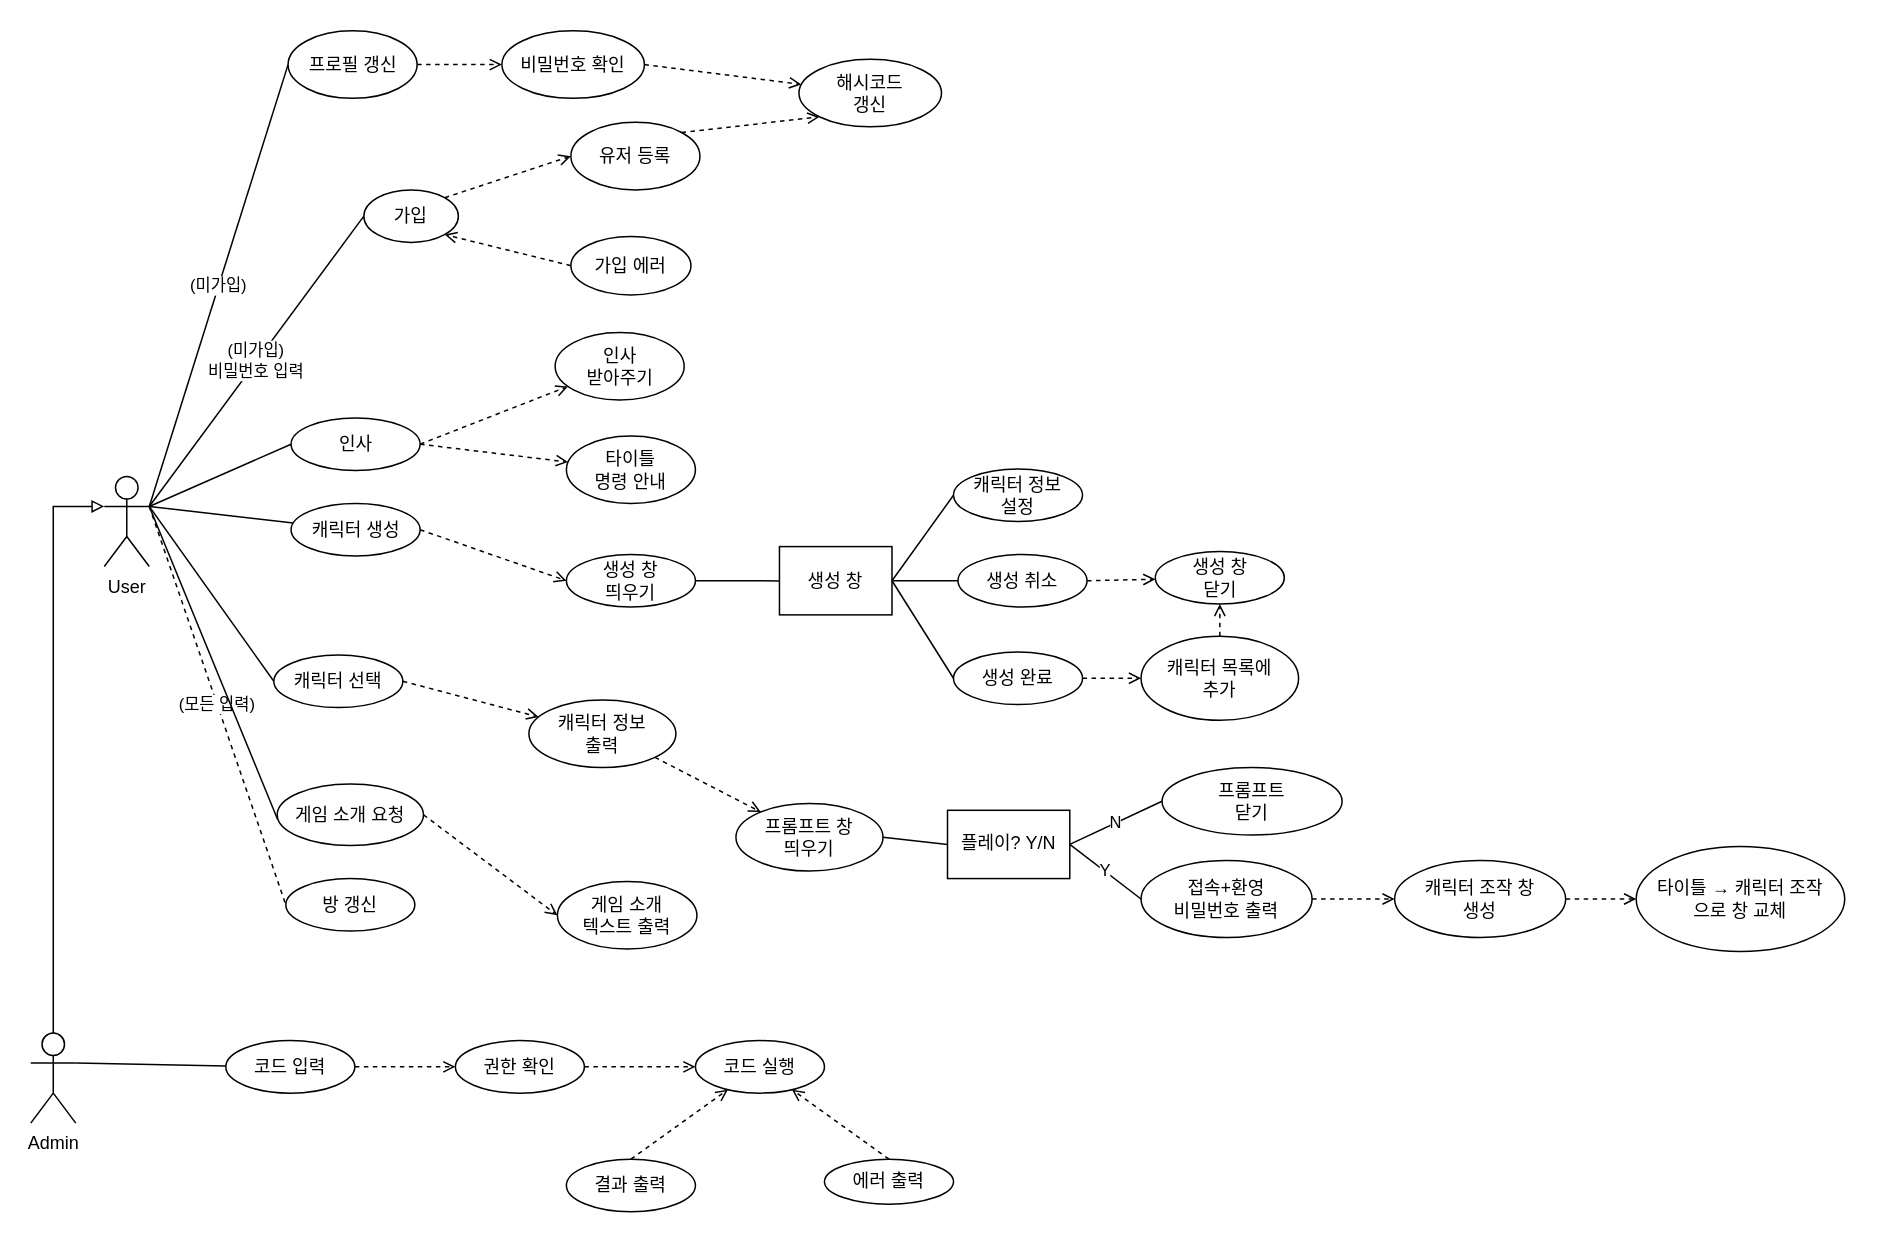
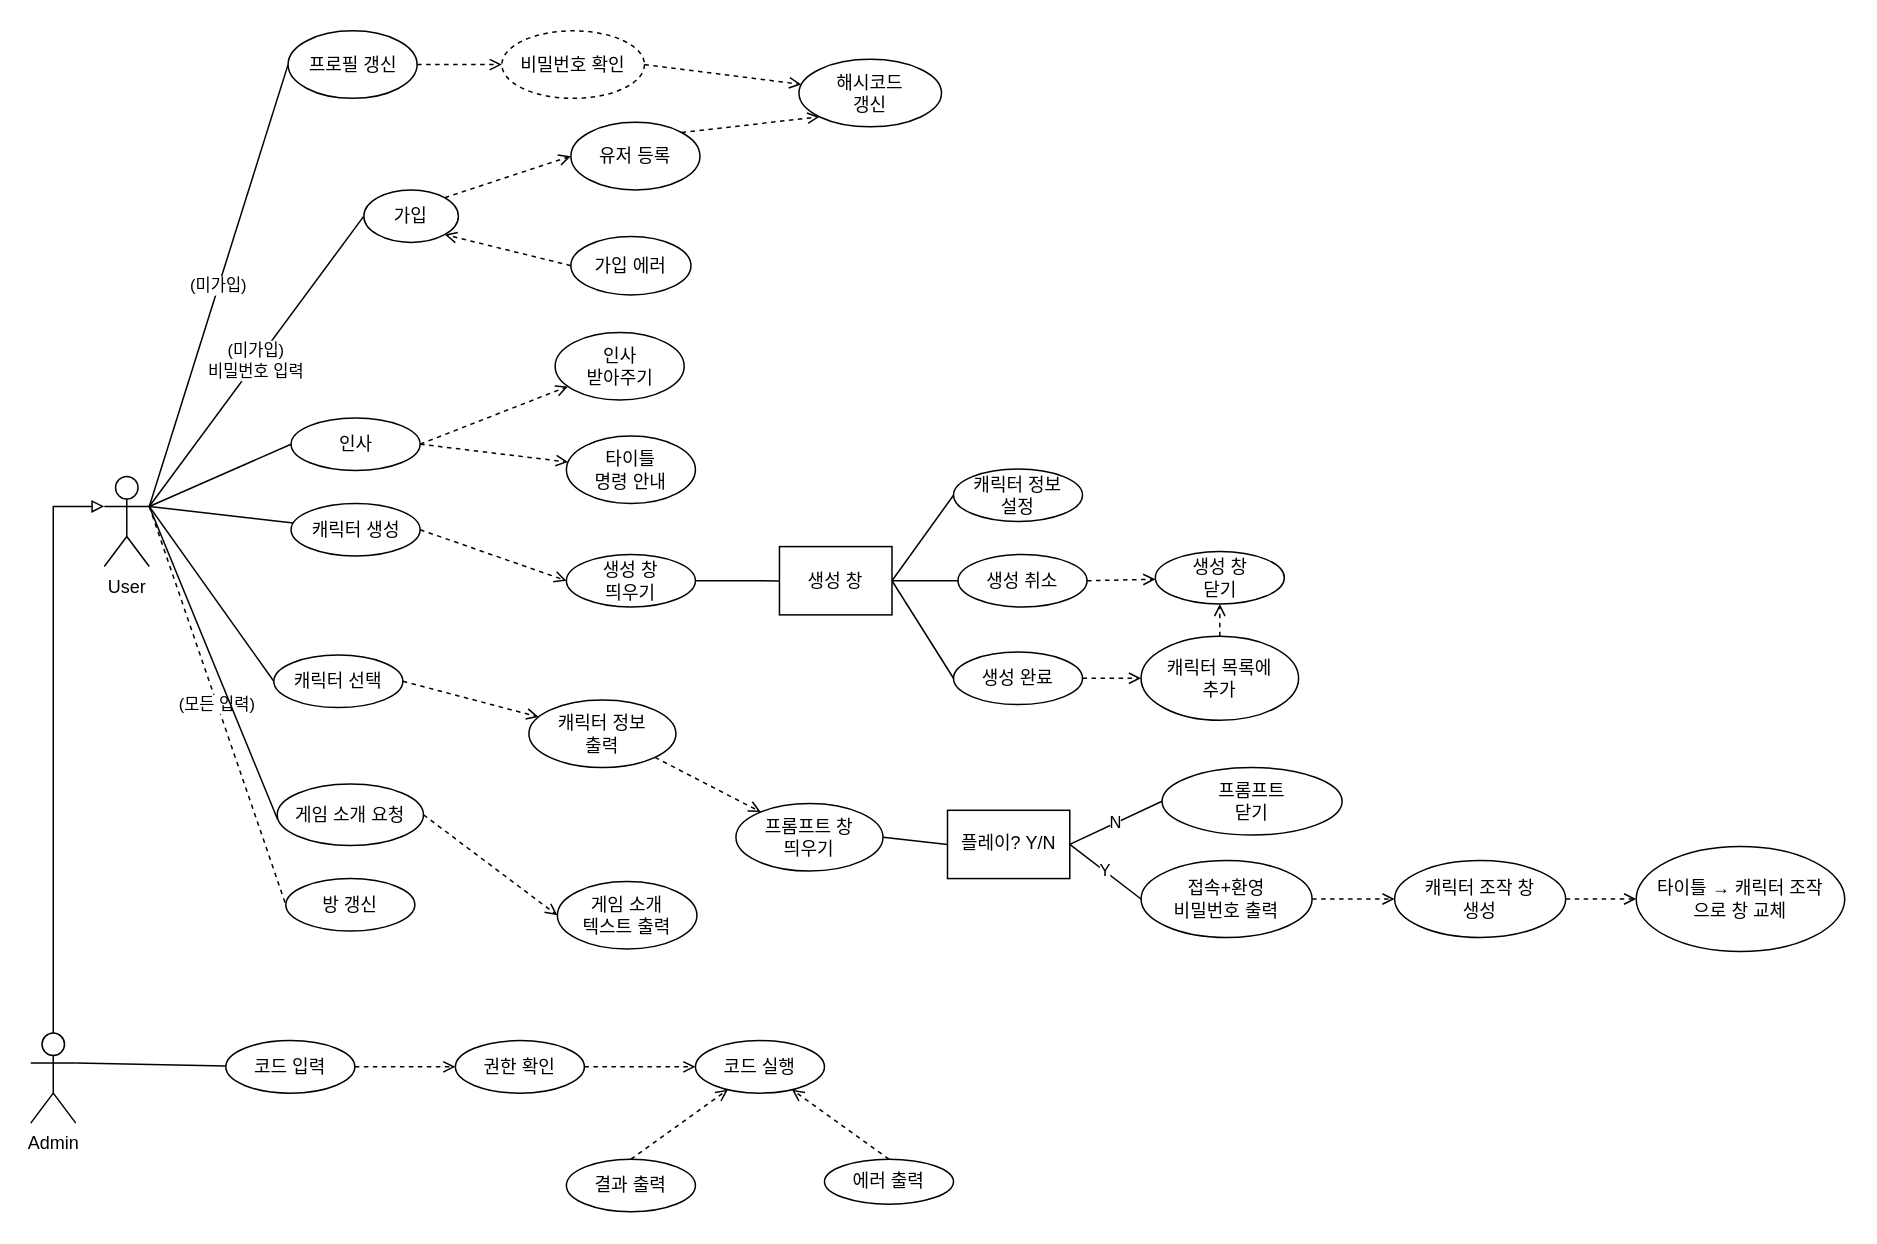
(573, 65) -> (573, 65)
